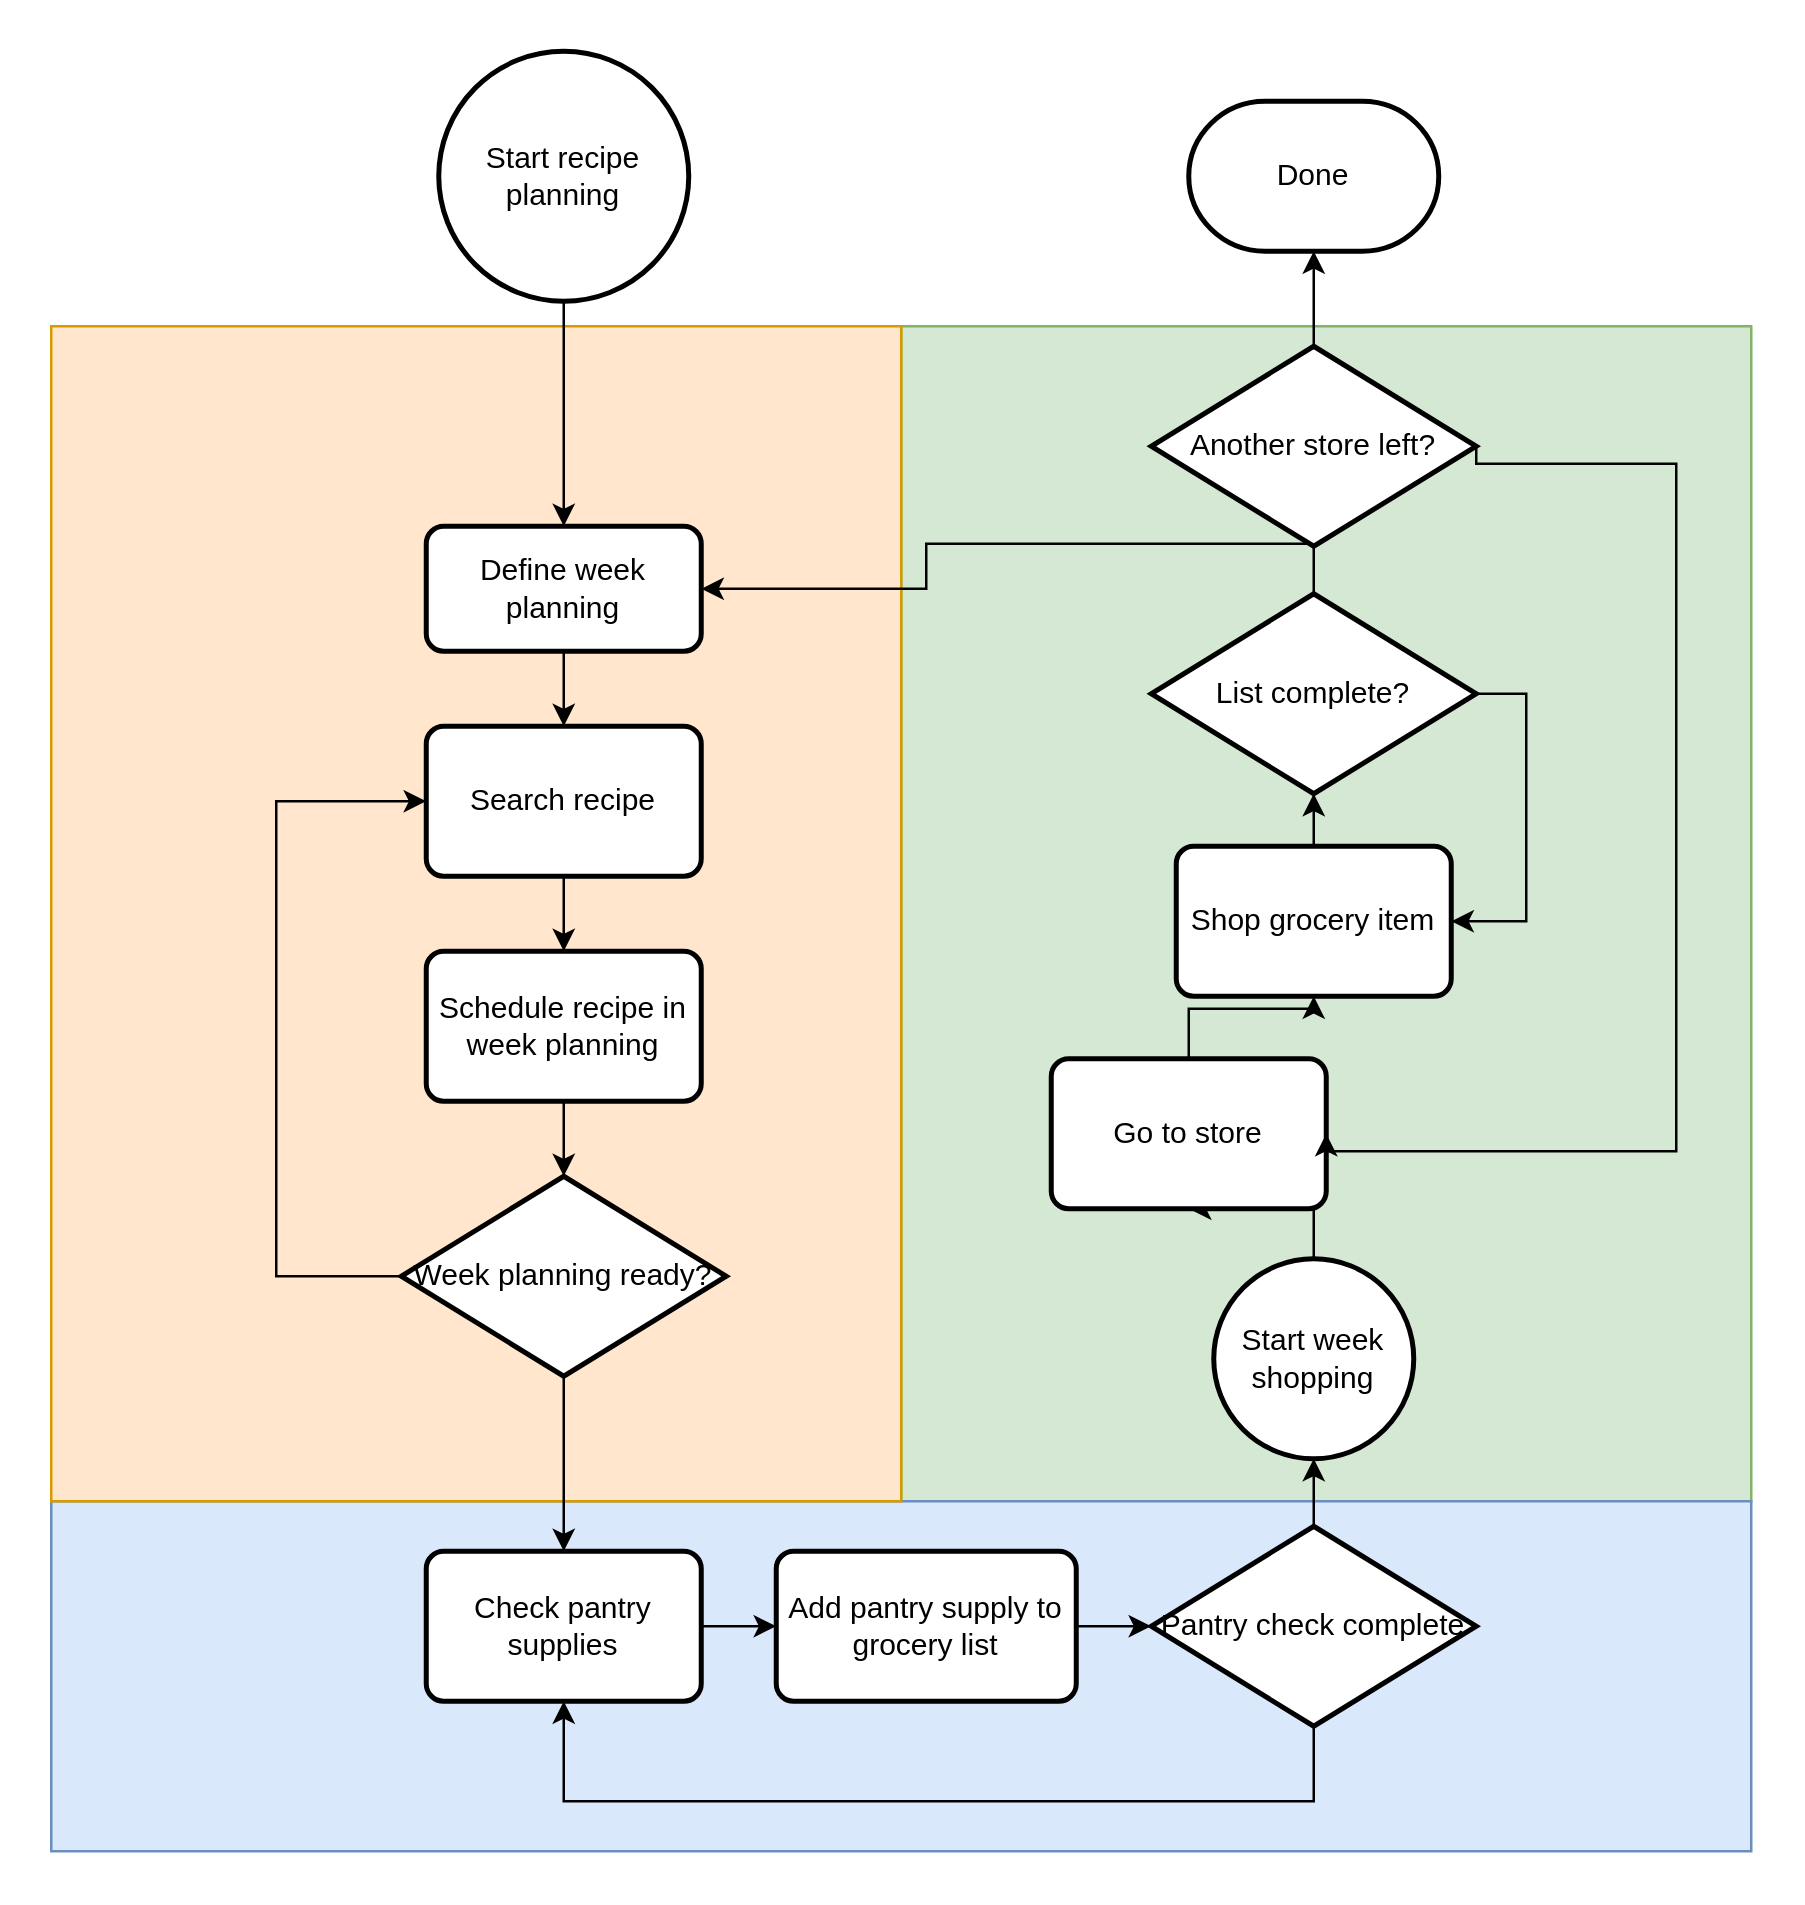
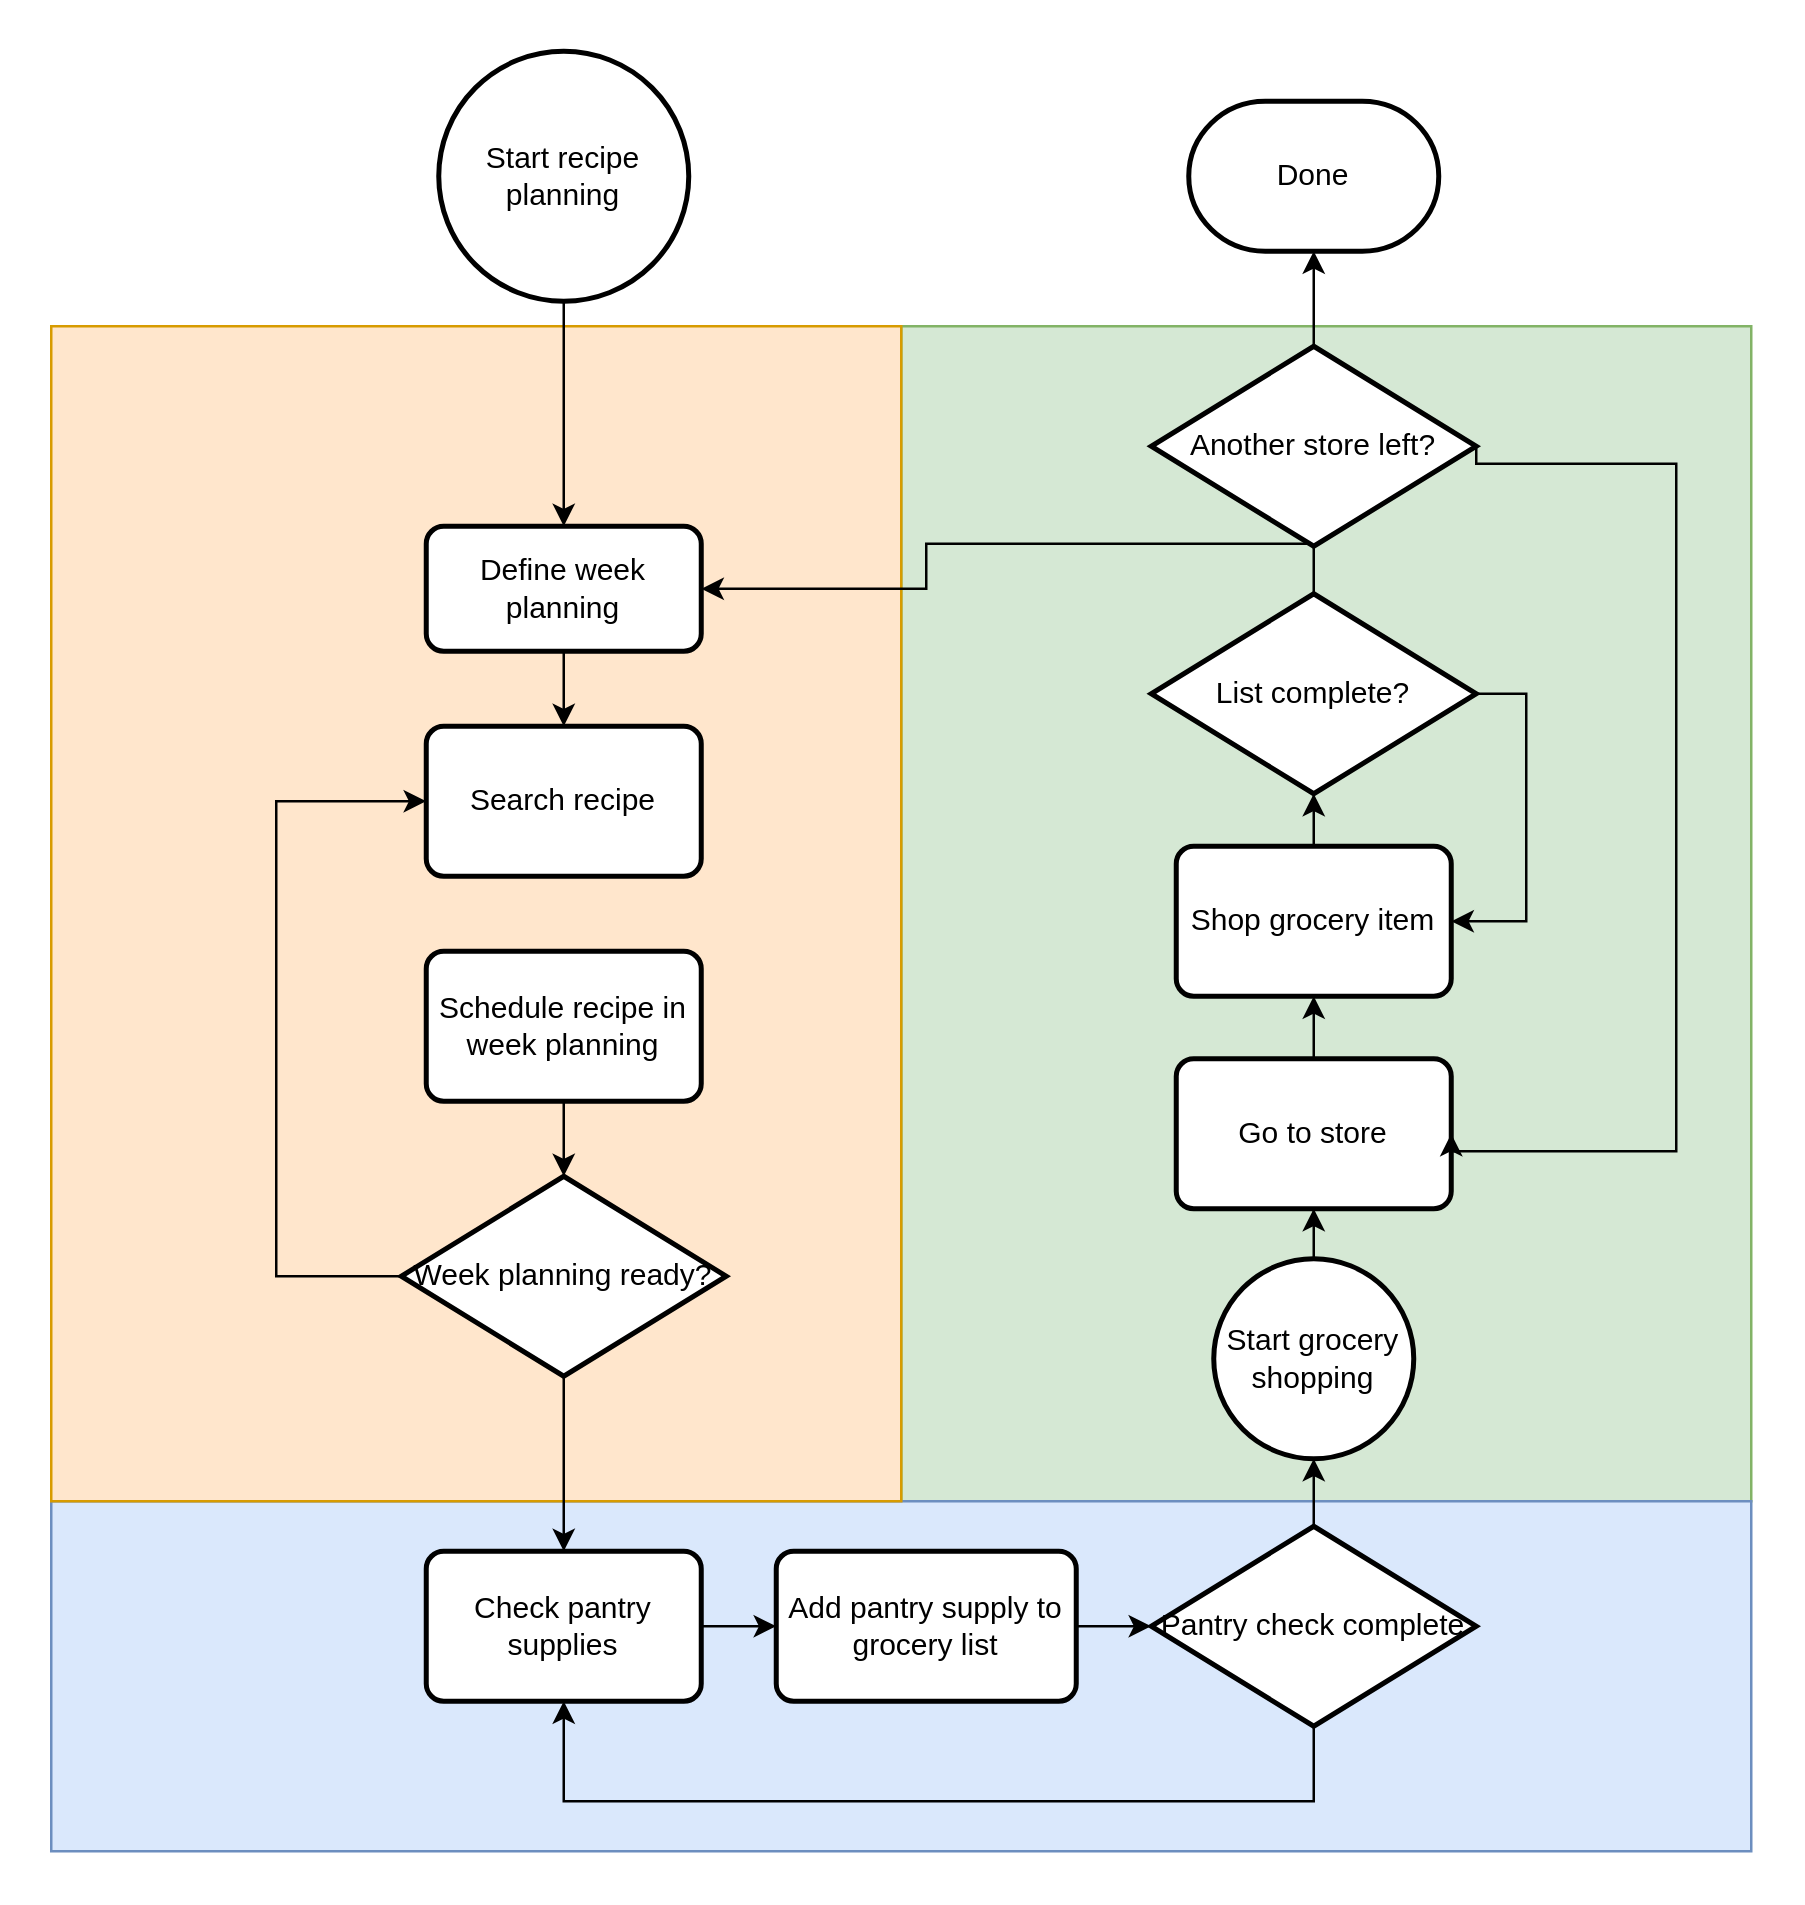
(564, 921) -> none
(1189, 1134) -> (1314, 1134)
(1314, 1359) -> (1314, 1359)
